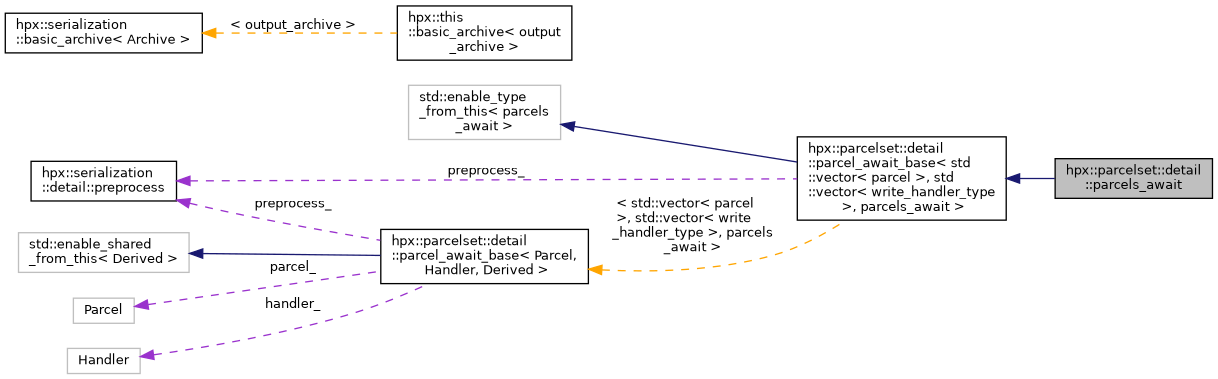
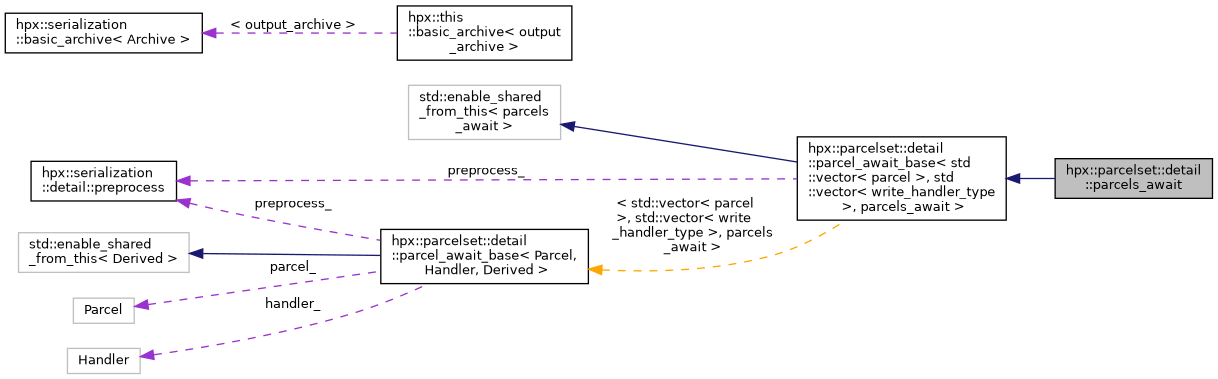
(306, 33) -> (306, 33)
(485, 112) -> (485, 112)
